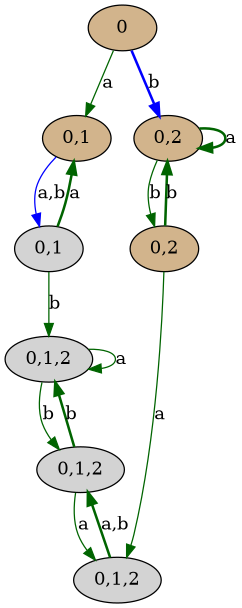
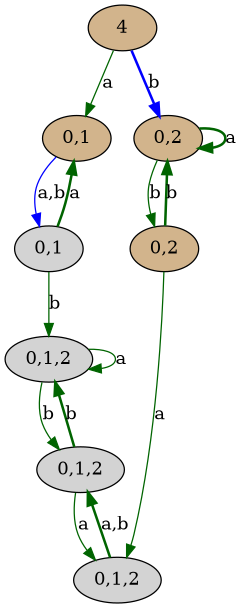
(123, 28) -> (123, 28)
